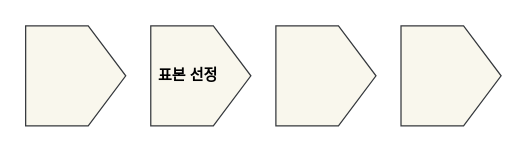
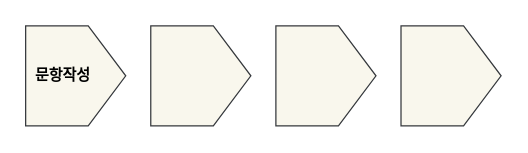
none -> (63, 76)
(188, 76) -> none
